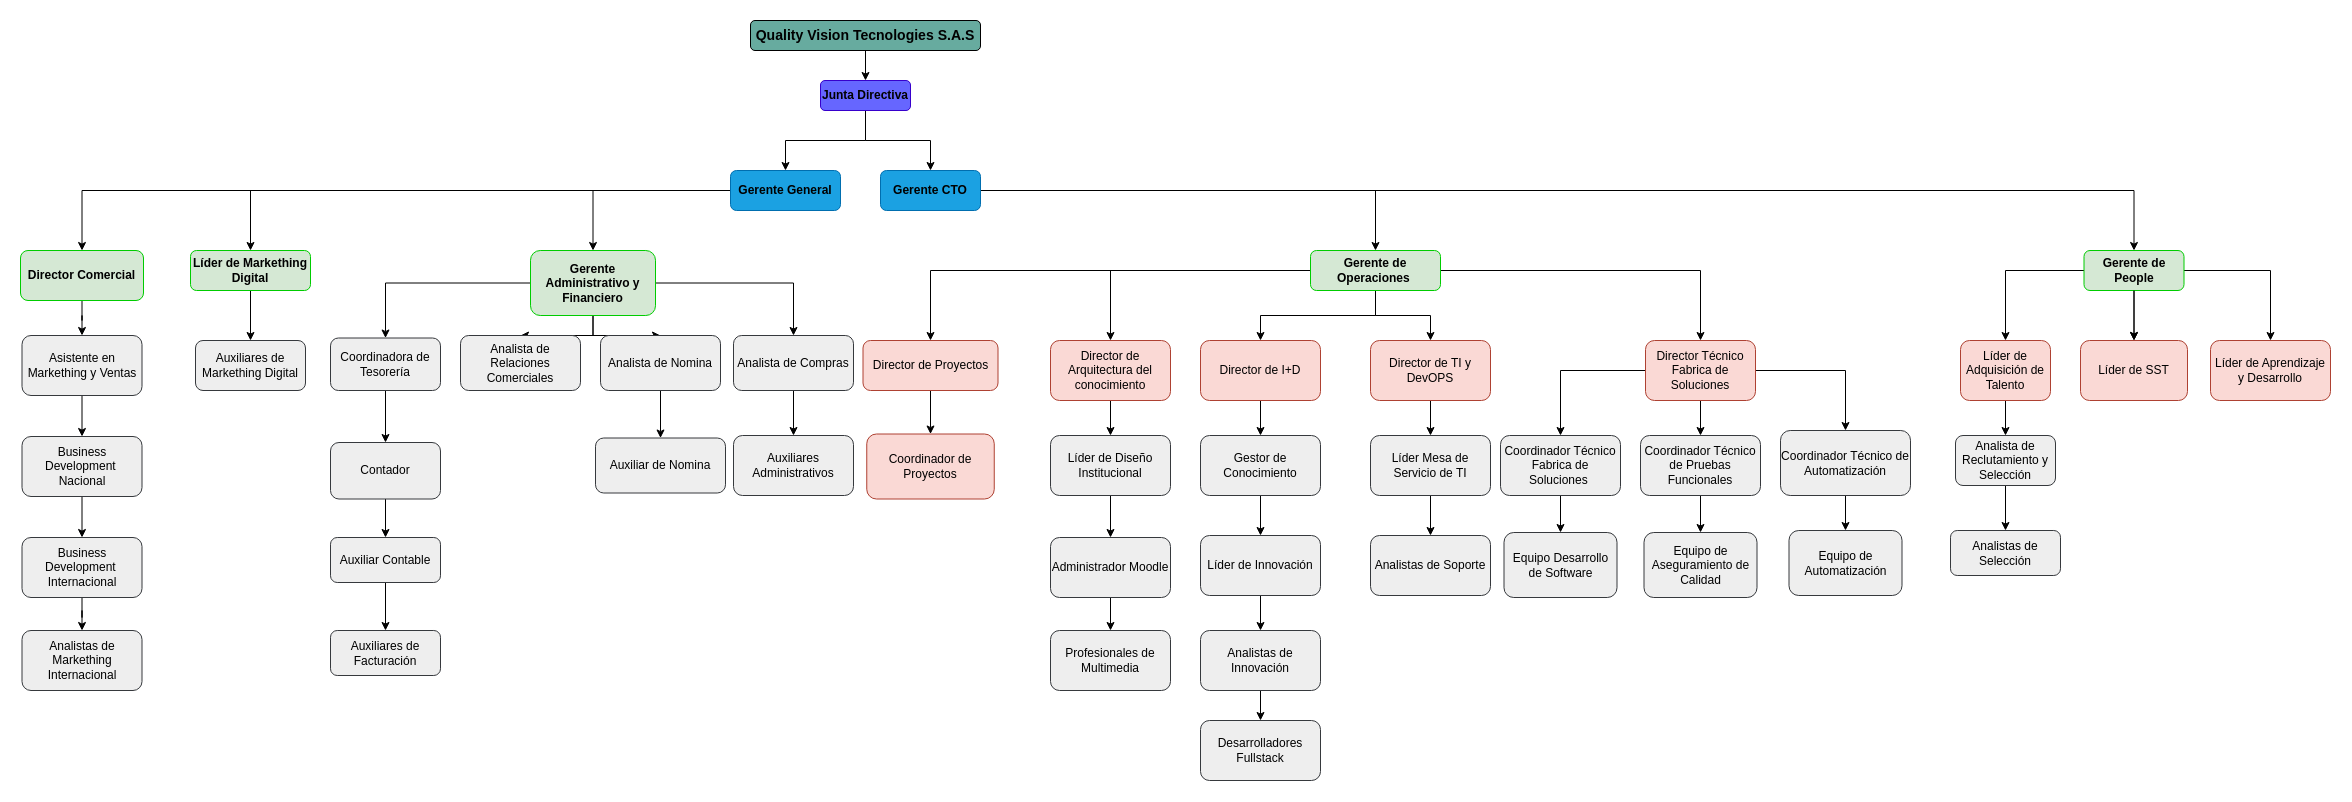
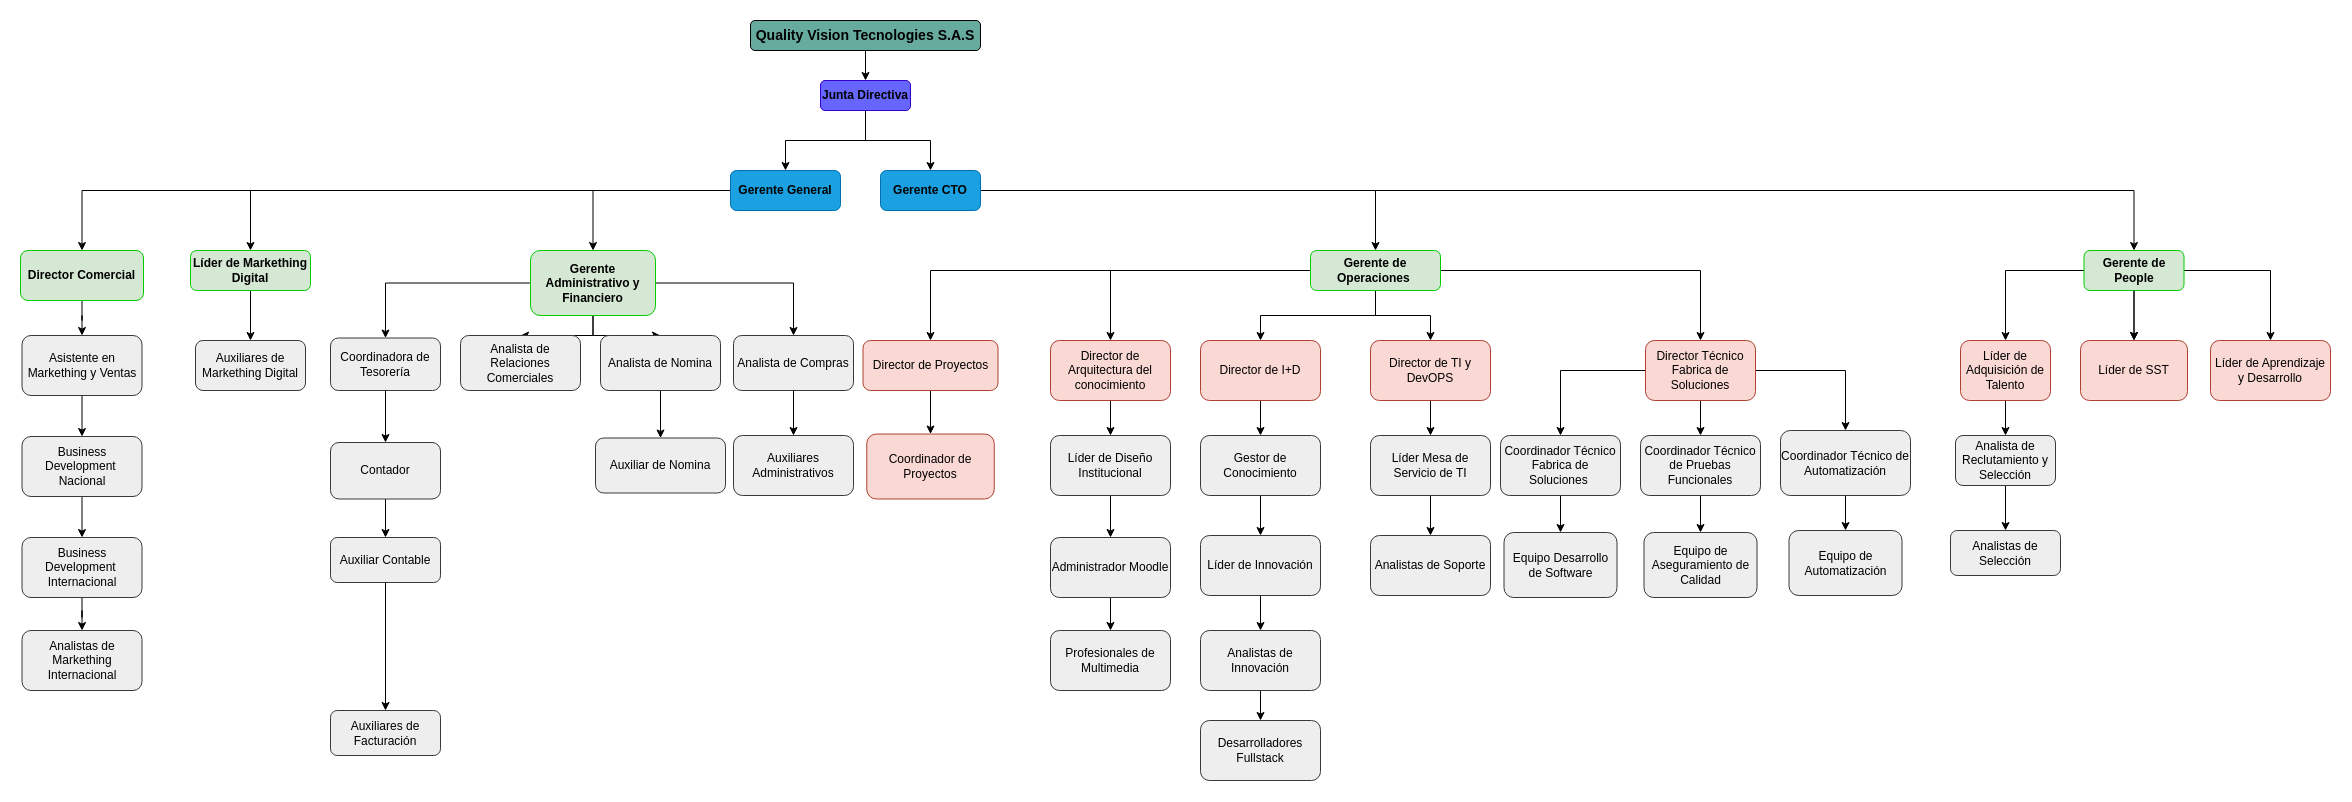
(386, 653) -> (386, 733)
